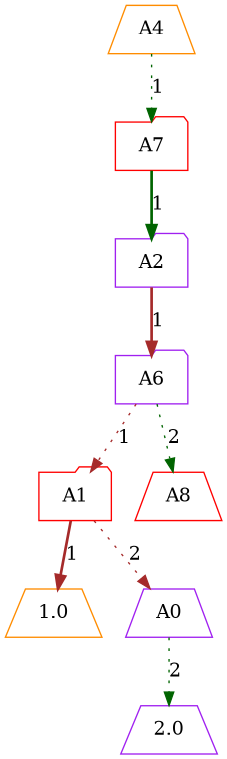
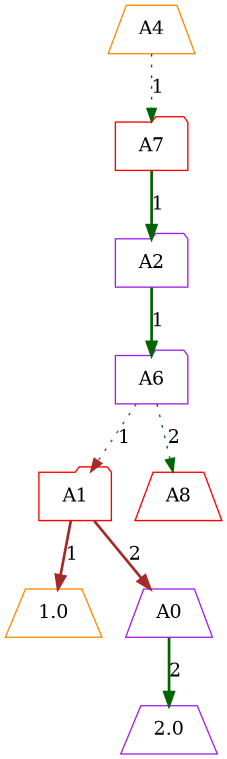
(152, 315) -> (152, 315)
(118, 549) -> (118, 549)
(169, 665) -> (169, 665)
